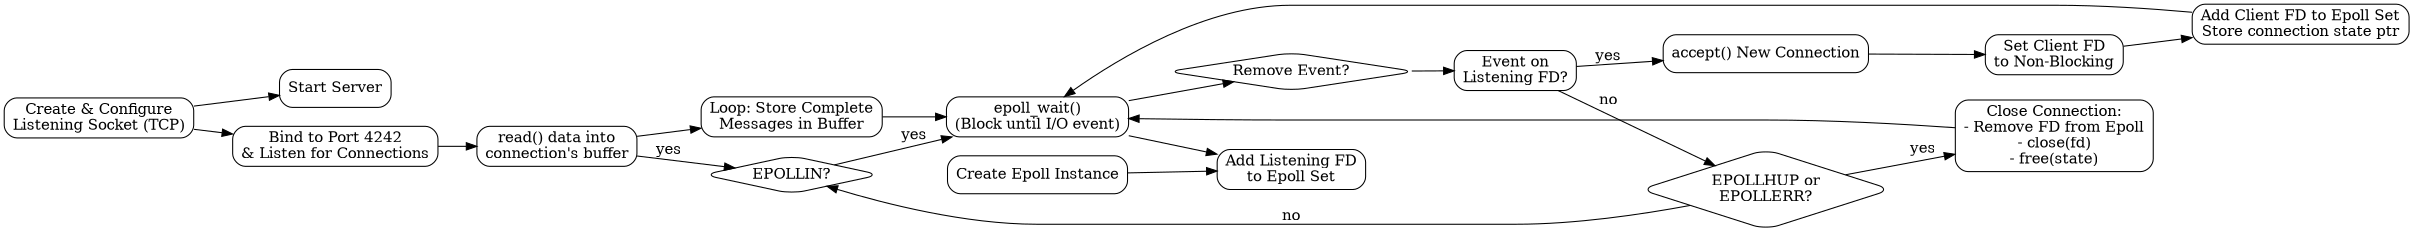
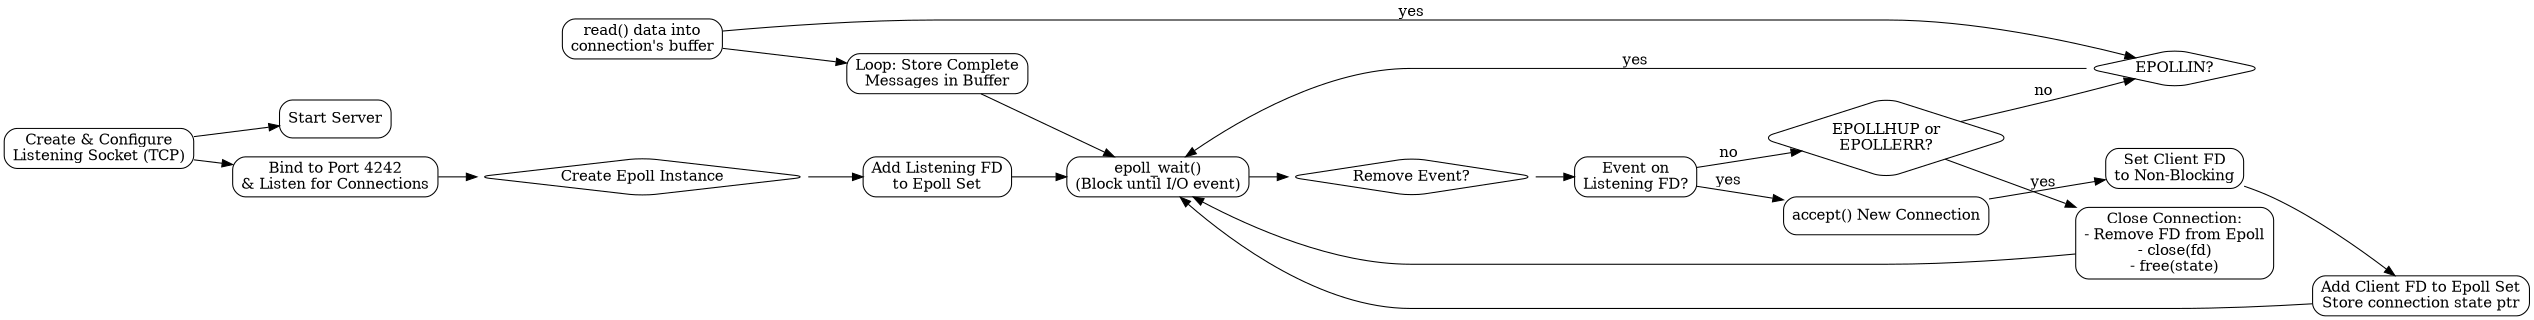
(1168, 144) -> (1034, 177)
(452, 146) -> (452, 177)
(1038, 175) -> (642, 177)
